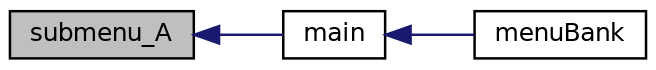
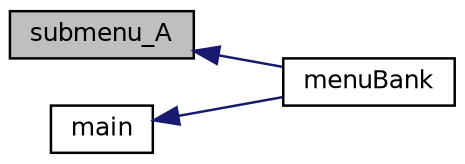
(251, 35) -> (251, 61)
